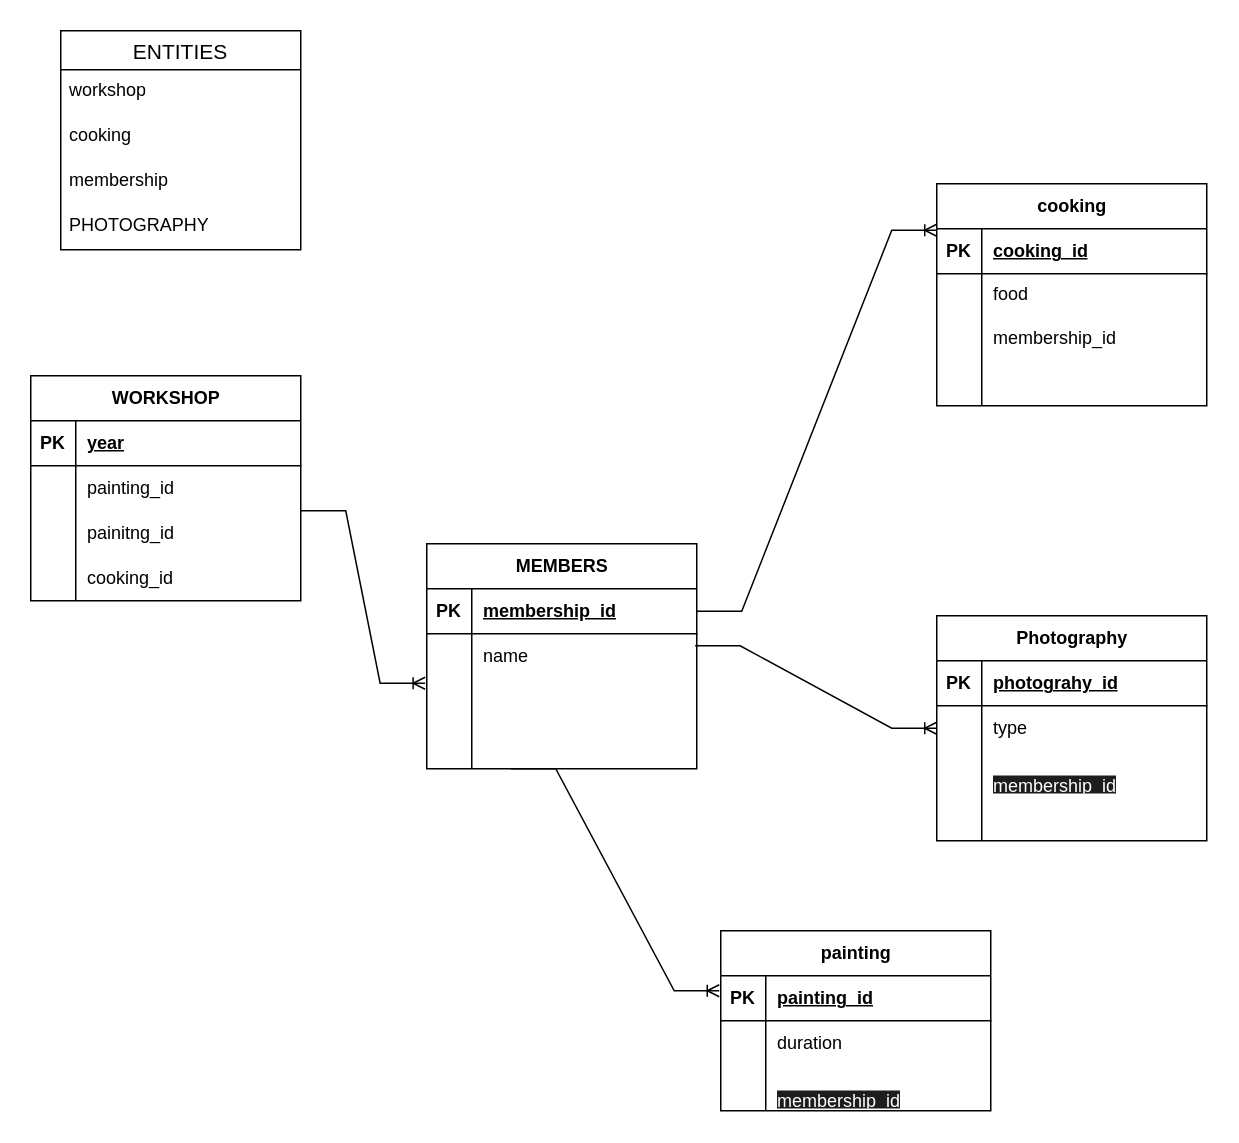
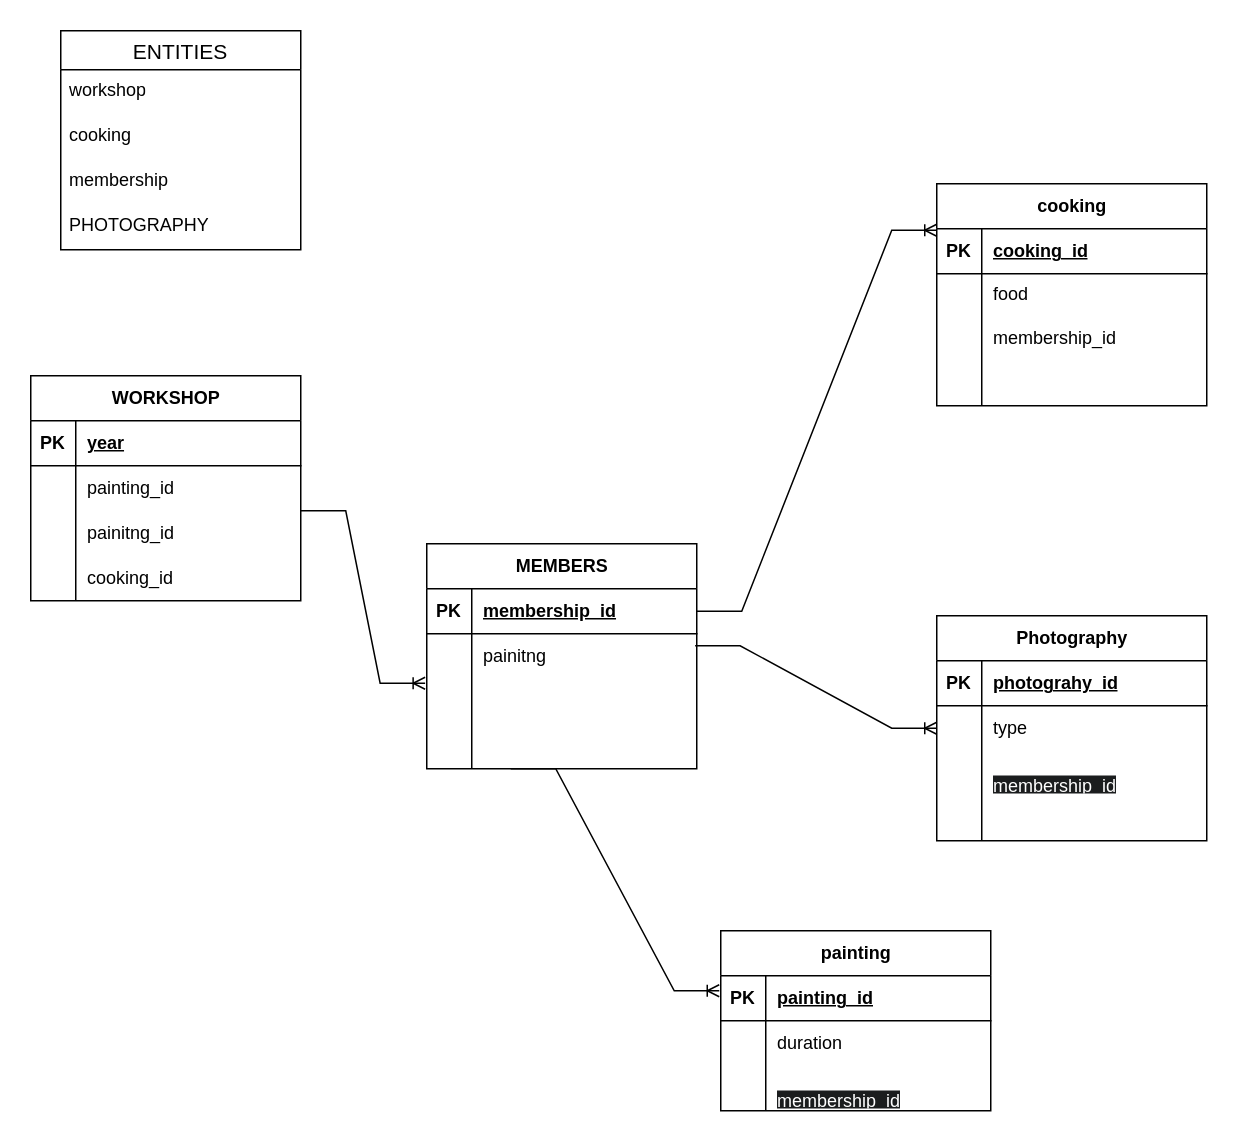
(504, 656) -> (519, 656)
